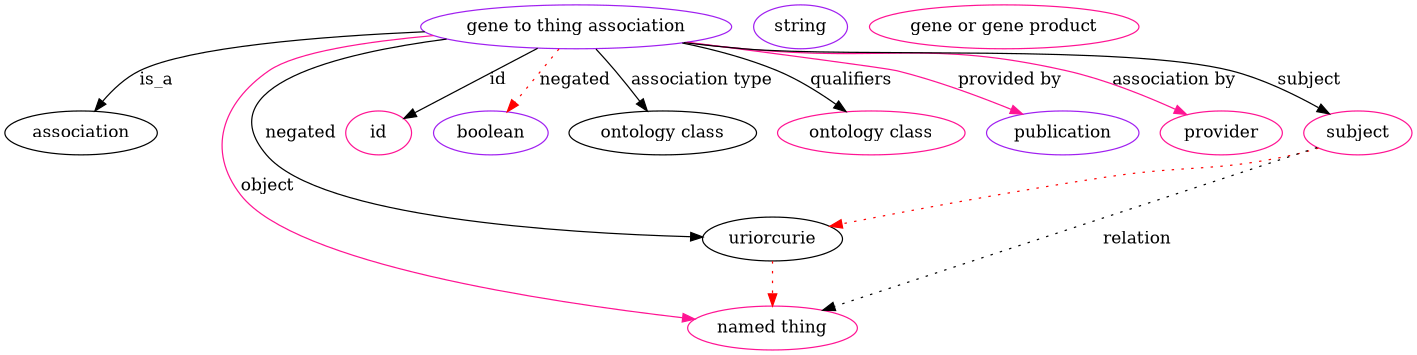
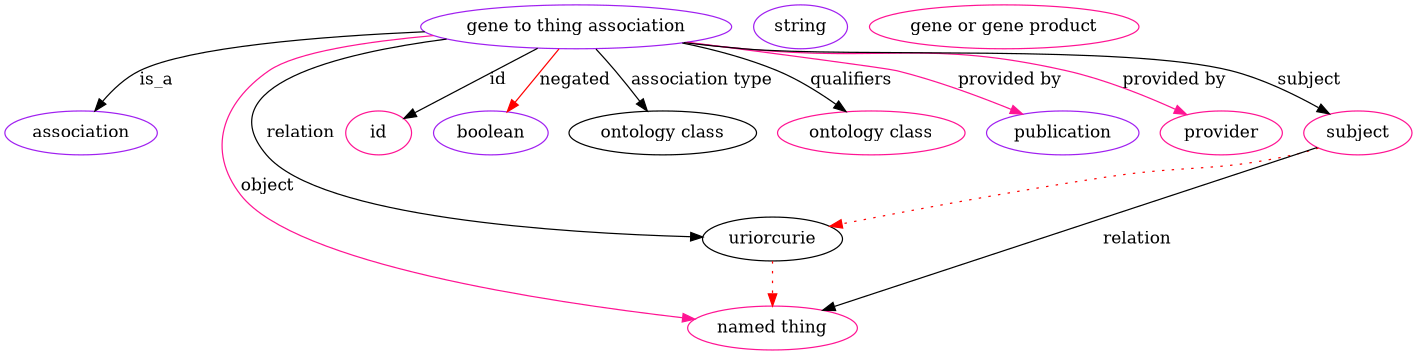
(537, 76) -> (537, 76)
(1174, 80) -> (1174, 80)
(81, 133) -> (81, 133)
(301, 133) -> (301, 133)
(1076, 227) -> (1076, 227)
